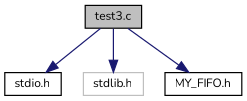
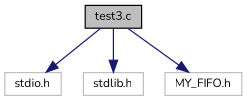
(33, 84) -> (33, 84)
(203, 84) -> (203, 84)
